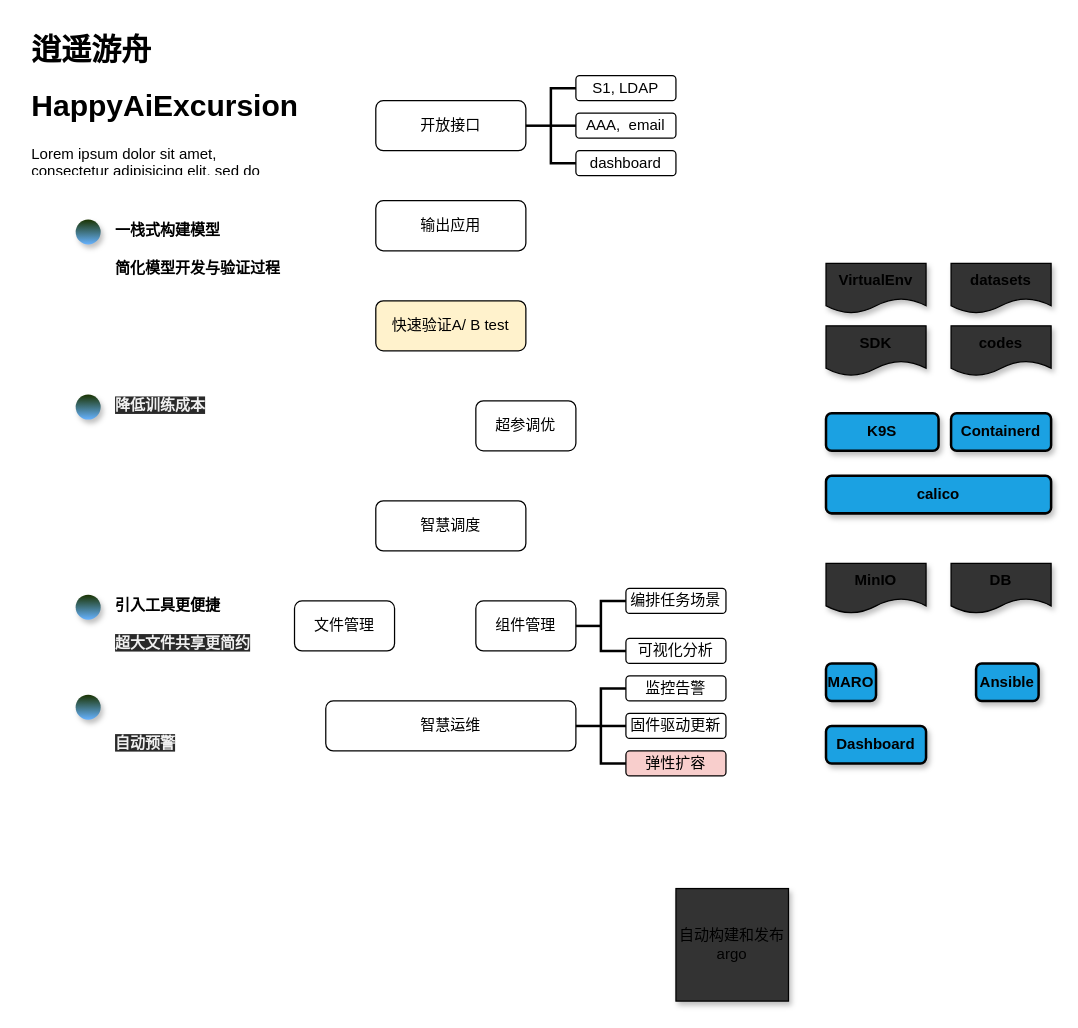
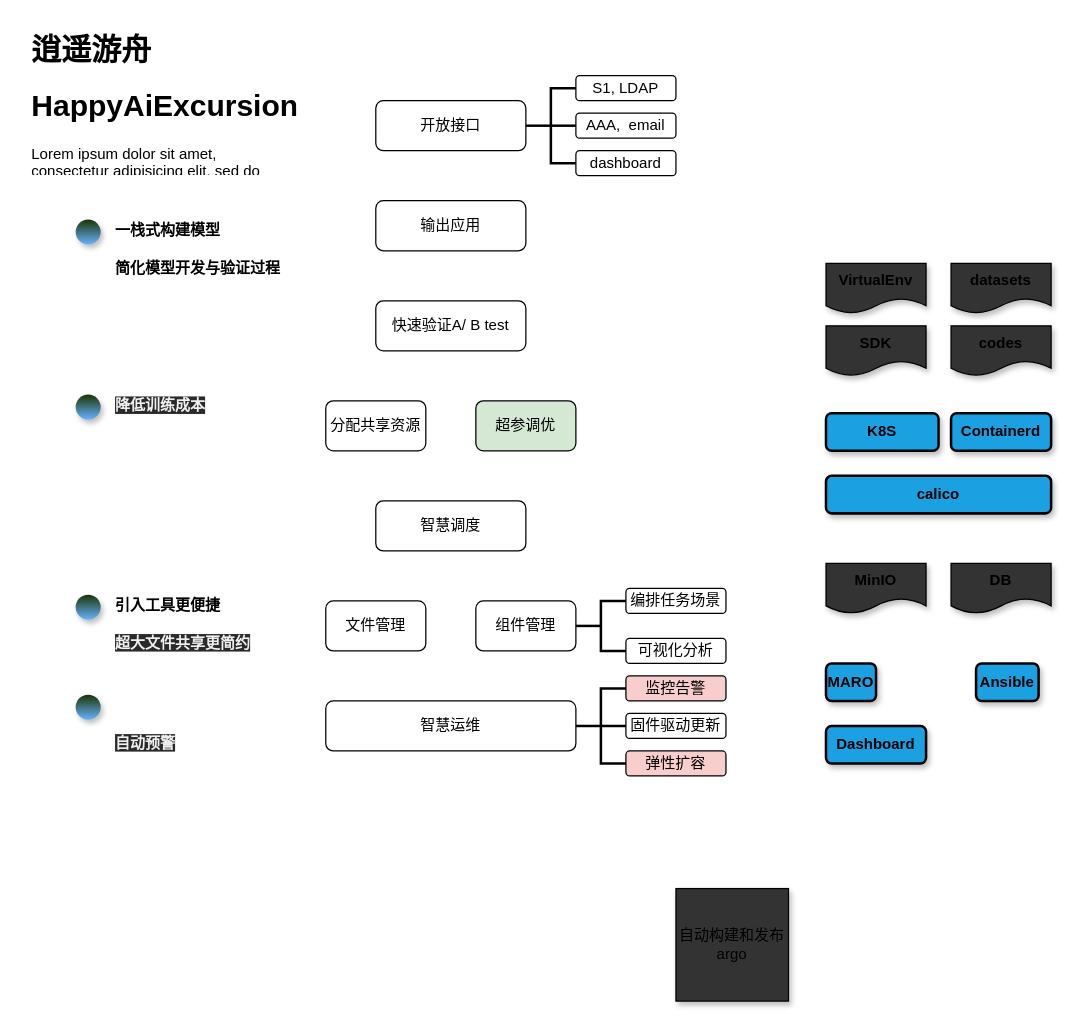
(451, 326) -> (451, 326)
none -> (376, 426)
(526, 426) -> (526, 426)
(882, 432) -> (882, 432)
(344, 626) -> (376, 626)
(676, 688) -> (676, 688)
